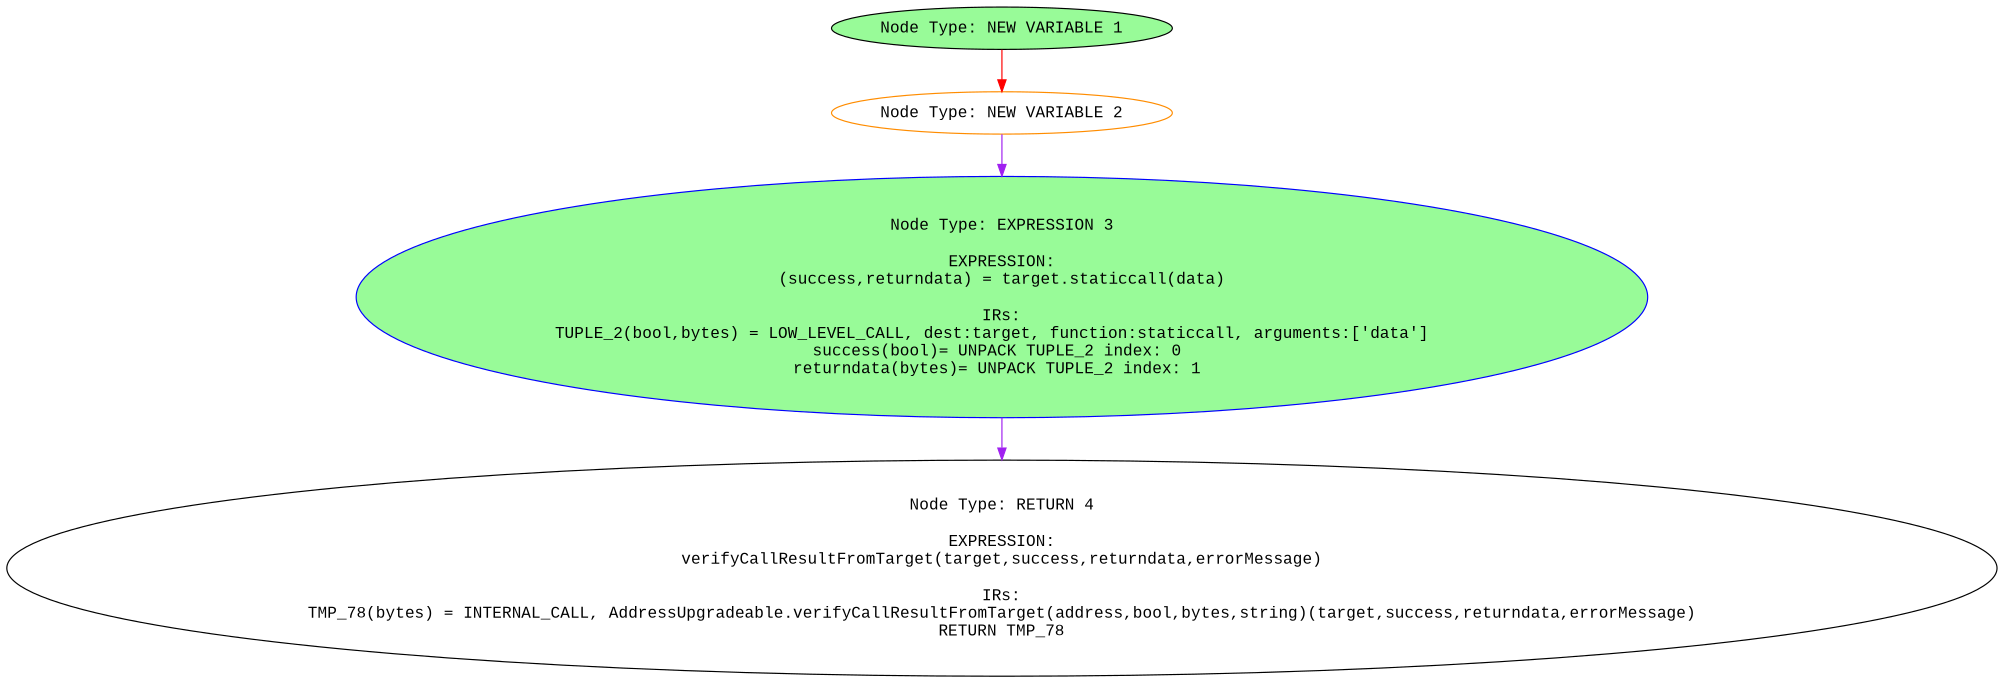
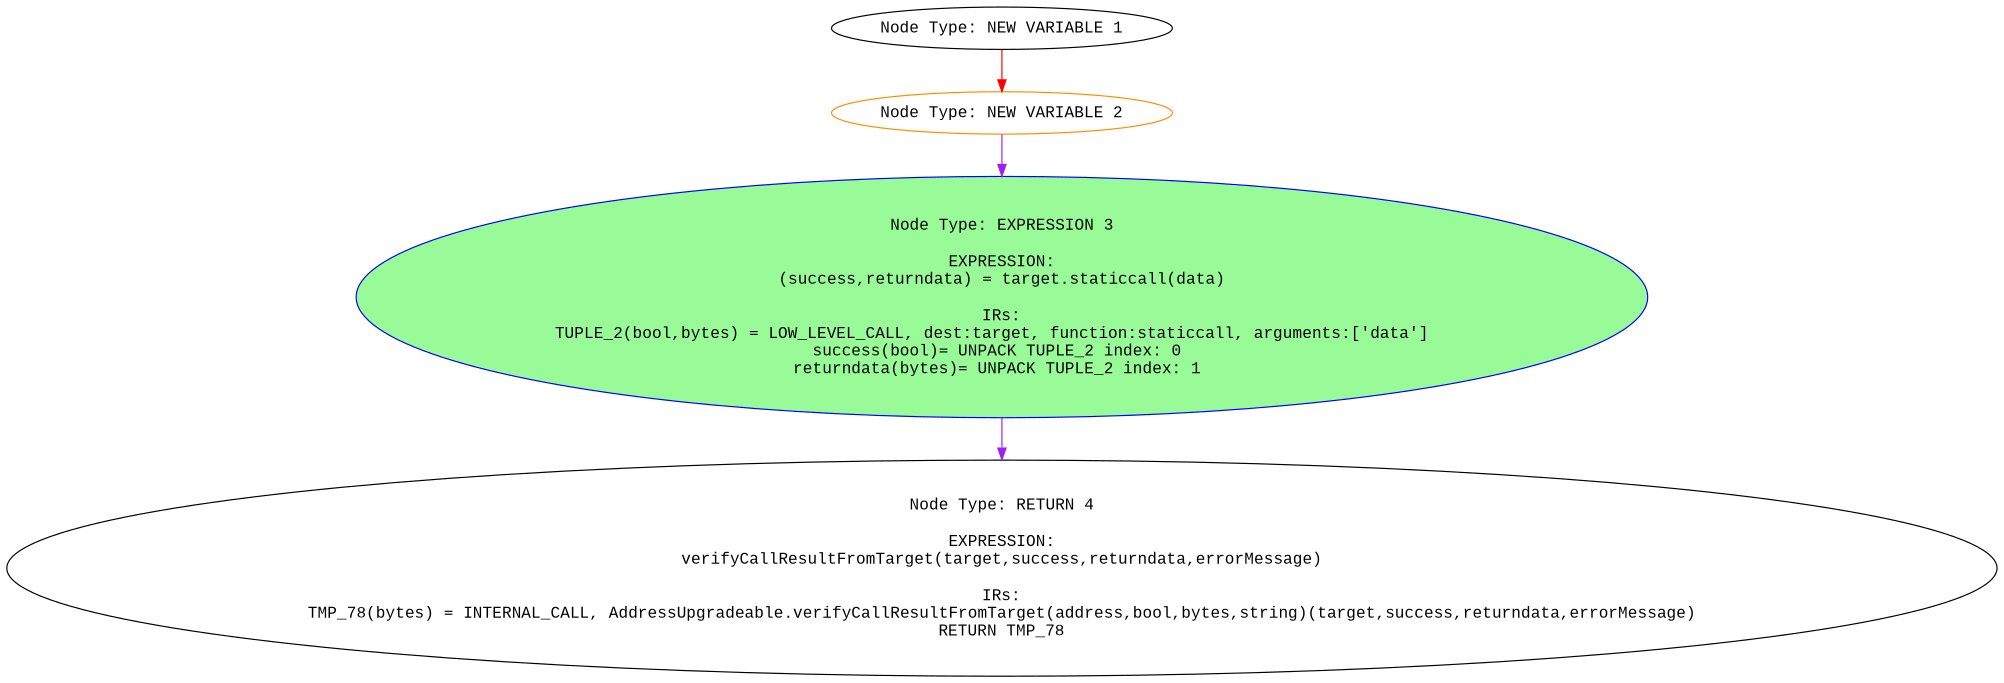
(1002, 28) -> (1002, 28)
